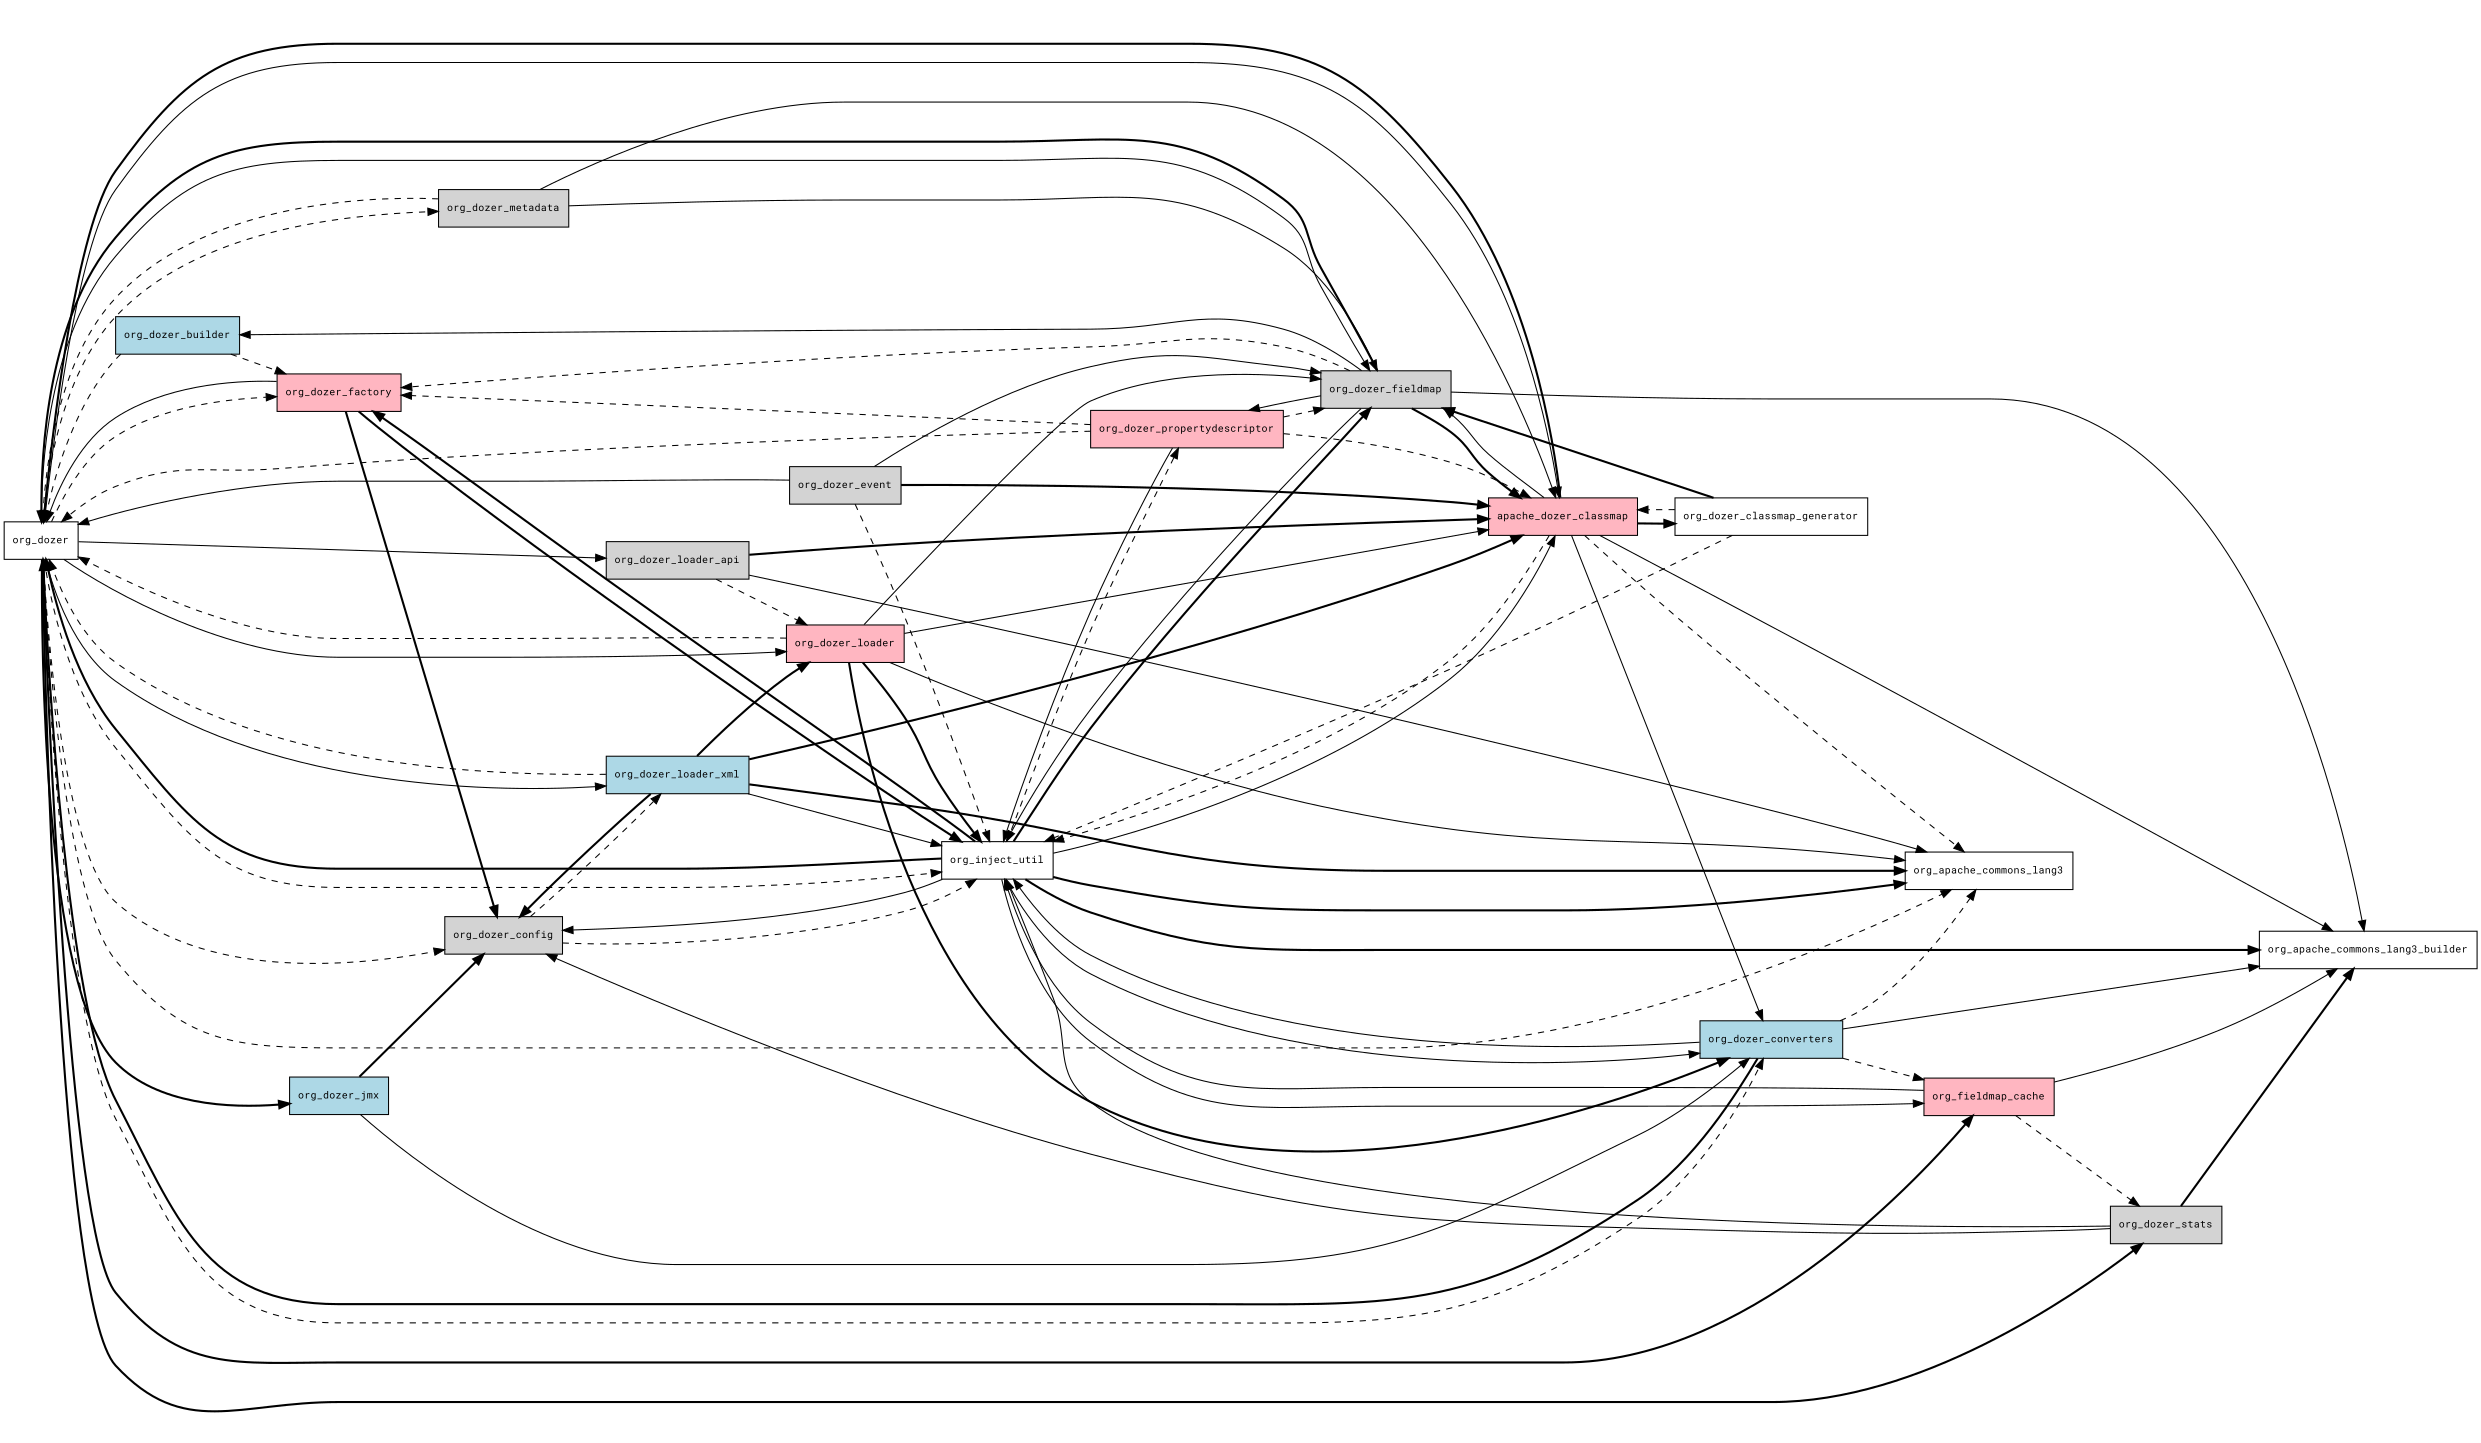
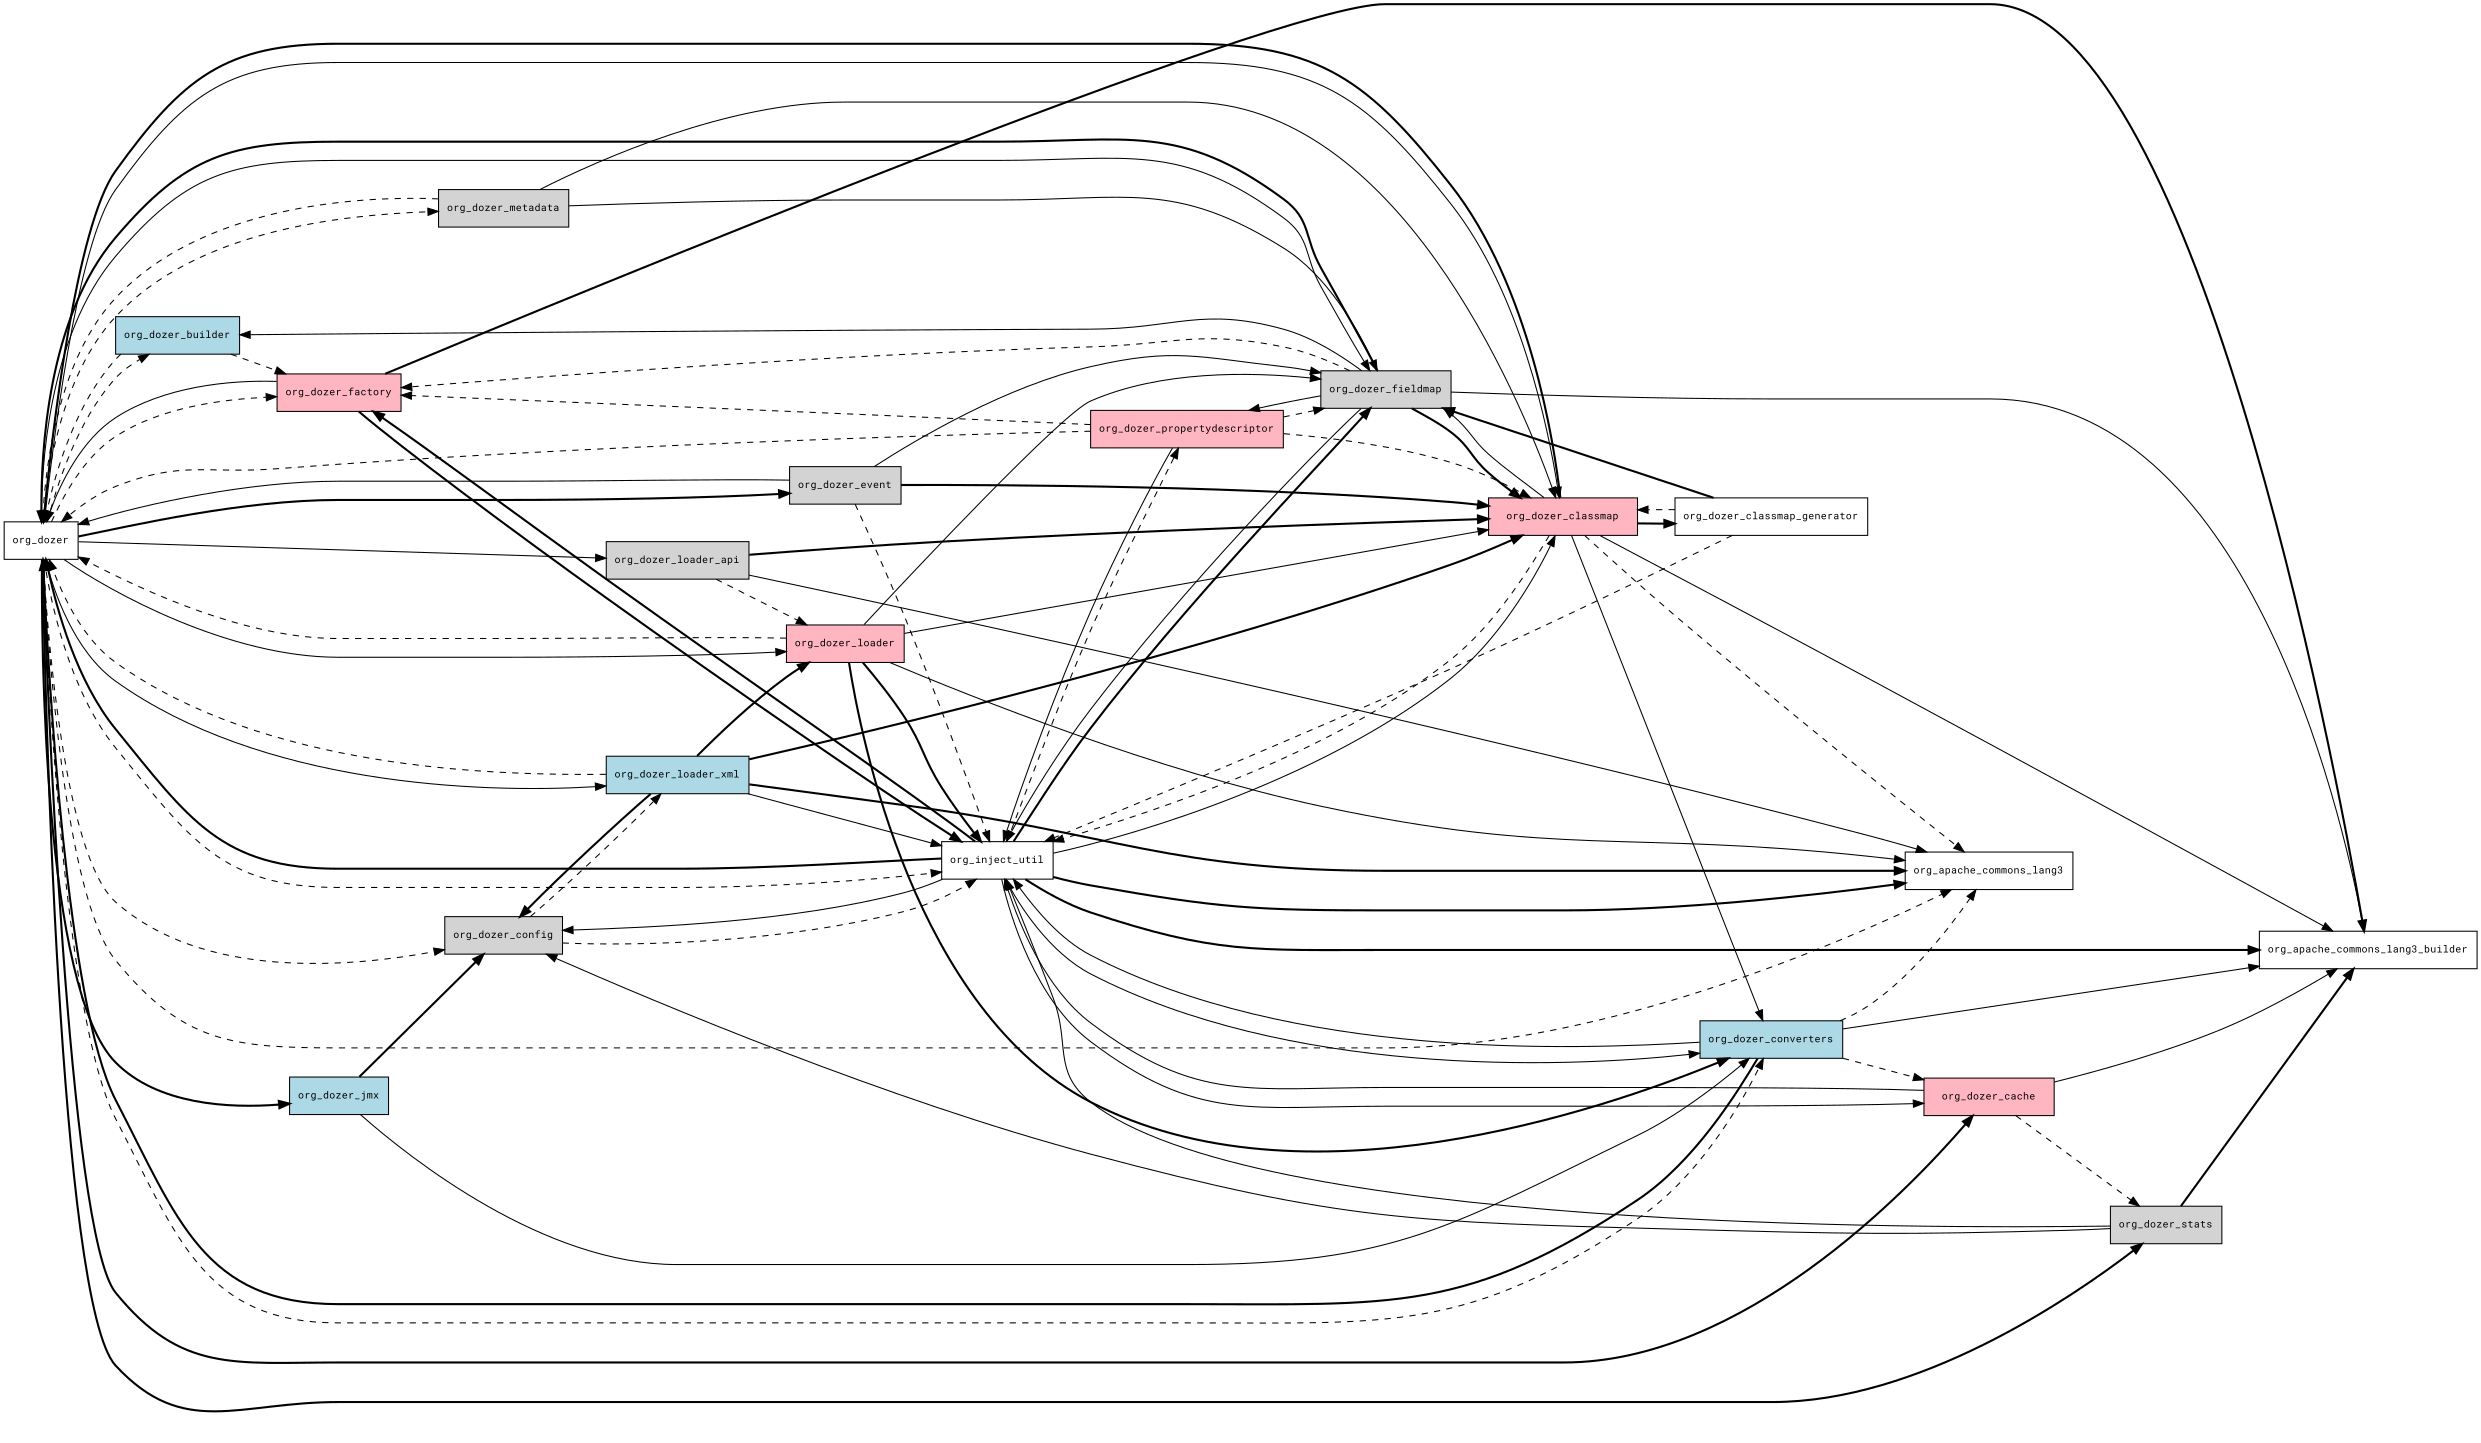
none -> (80, 432)
none -> (427, 500)
(1563, 517) -> (1563, 517)
(416, 647) -> (1665, 4)
(1989, 1097) -> (1989, 1097)
